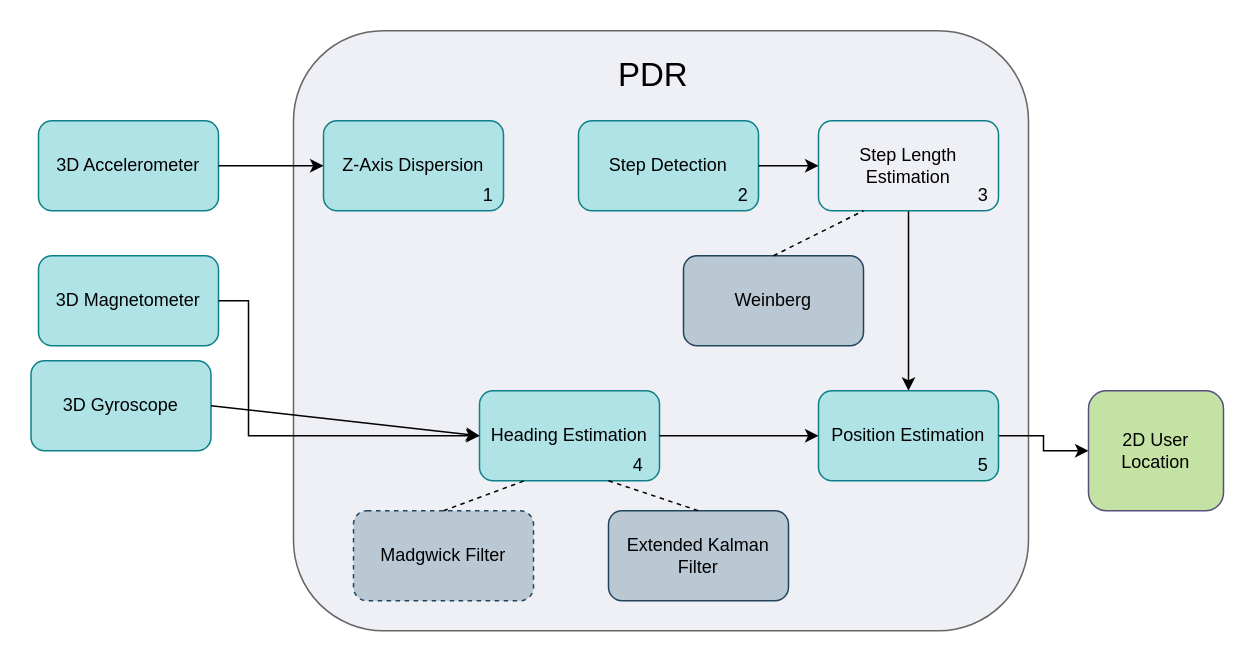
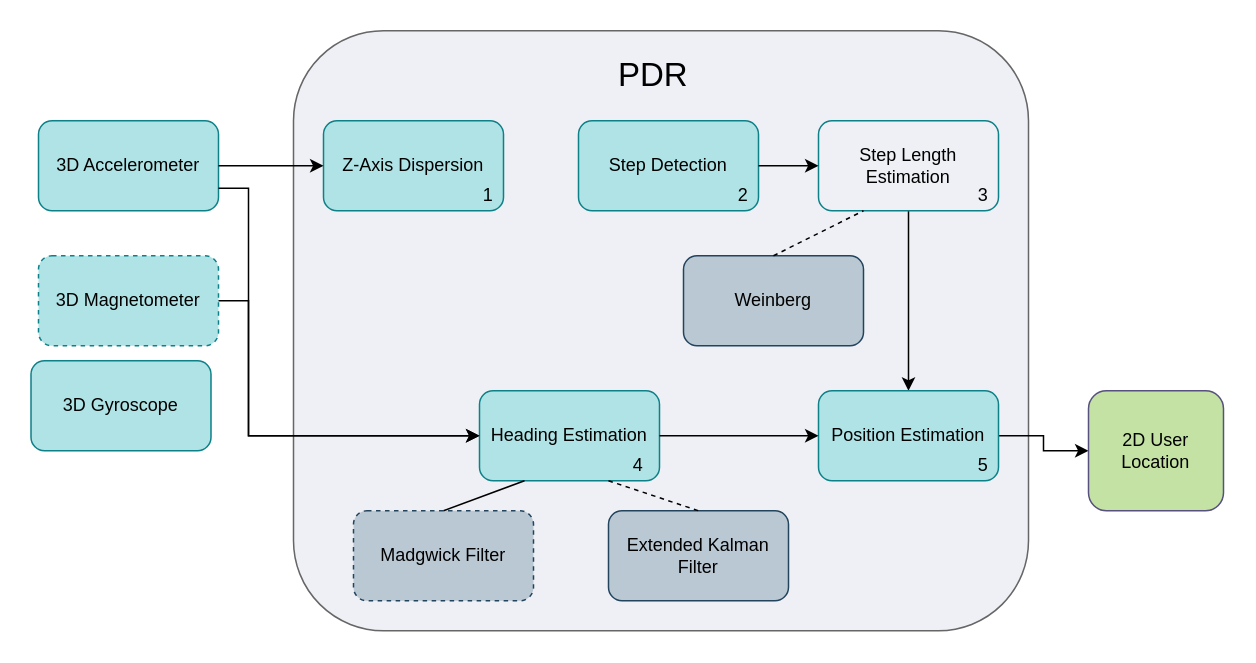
none -> (248, 227)
(128, 301) -> (128, 301)
(334, 420) -> none
(483, 496) -> (483, 496)
